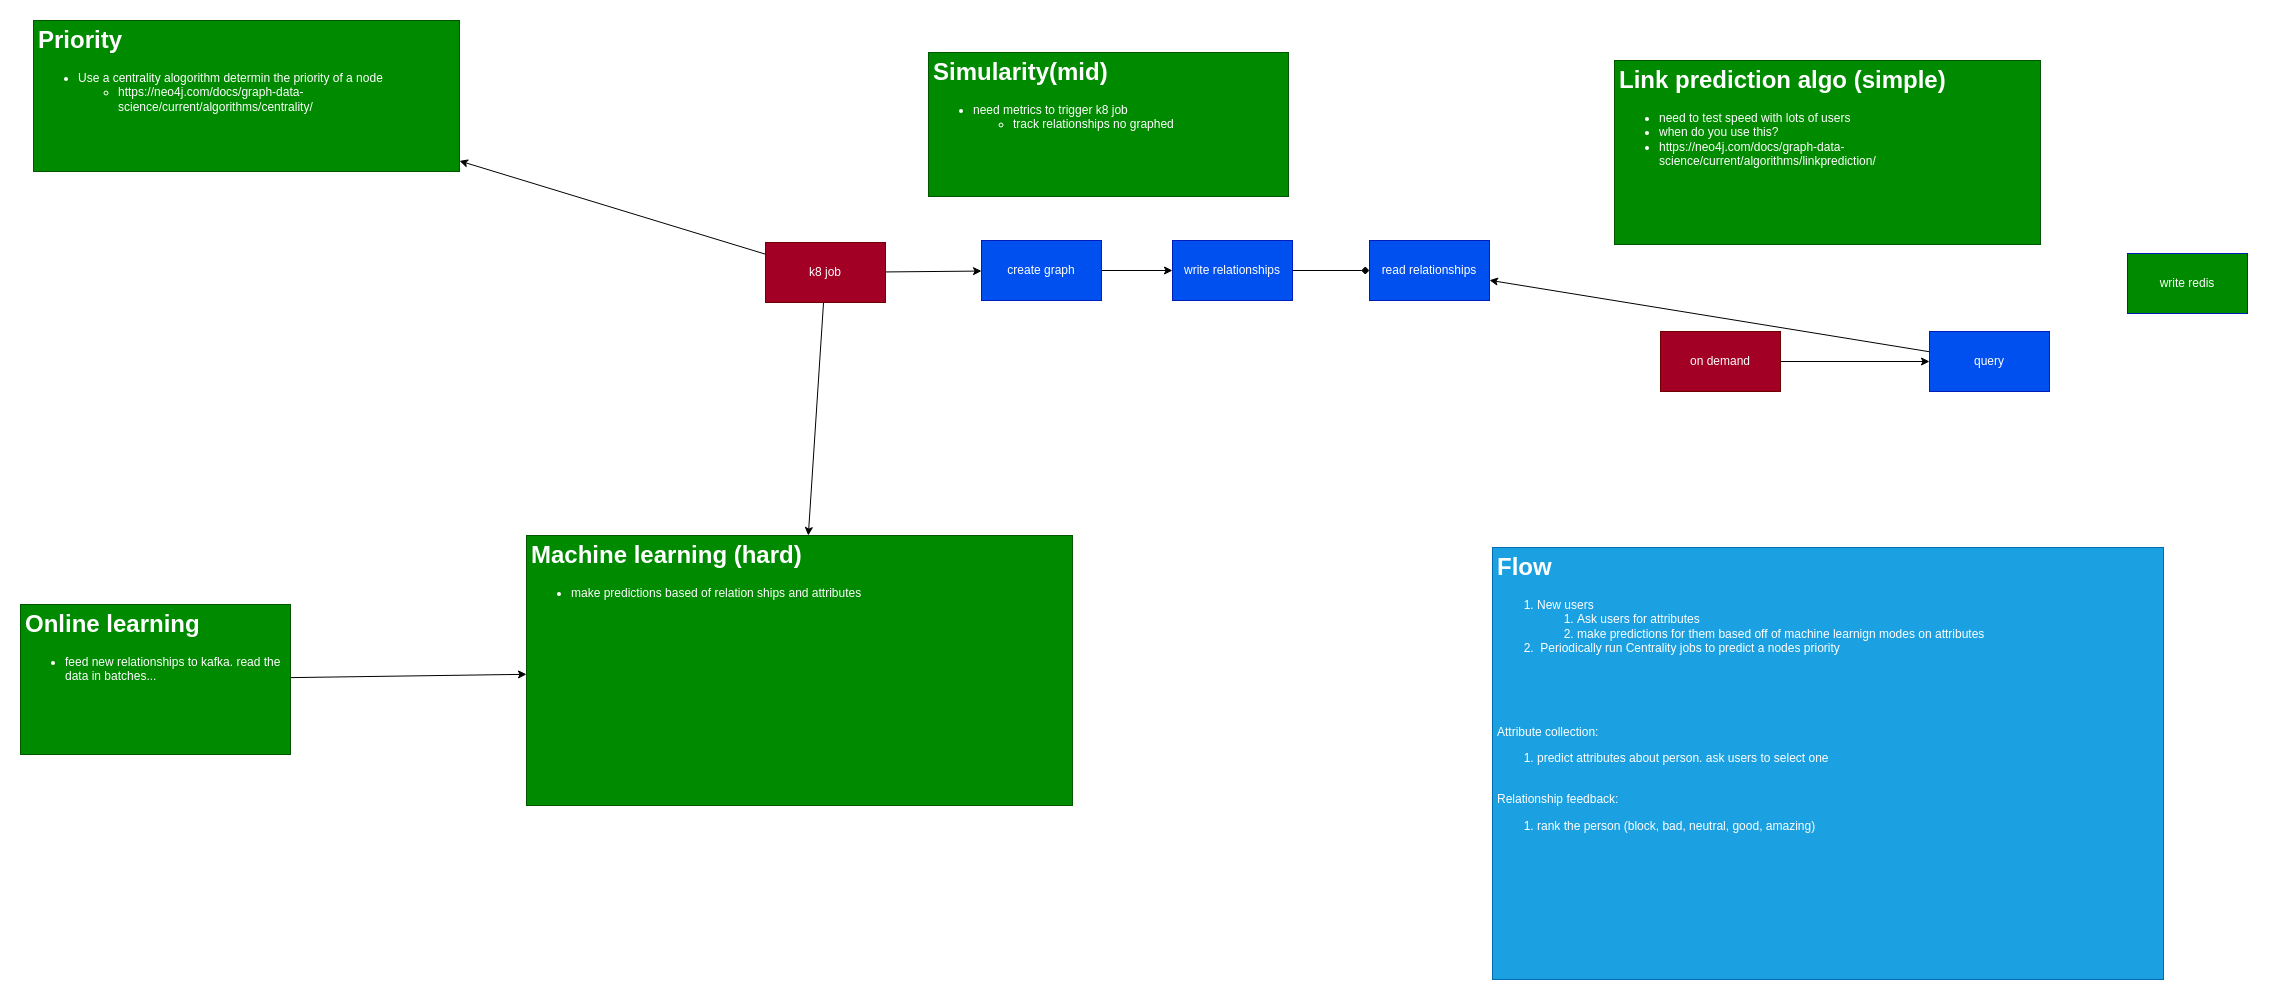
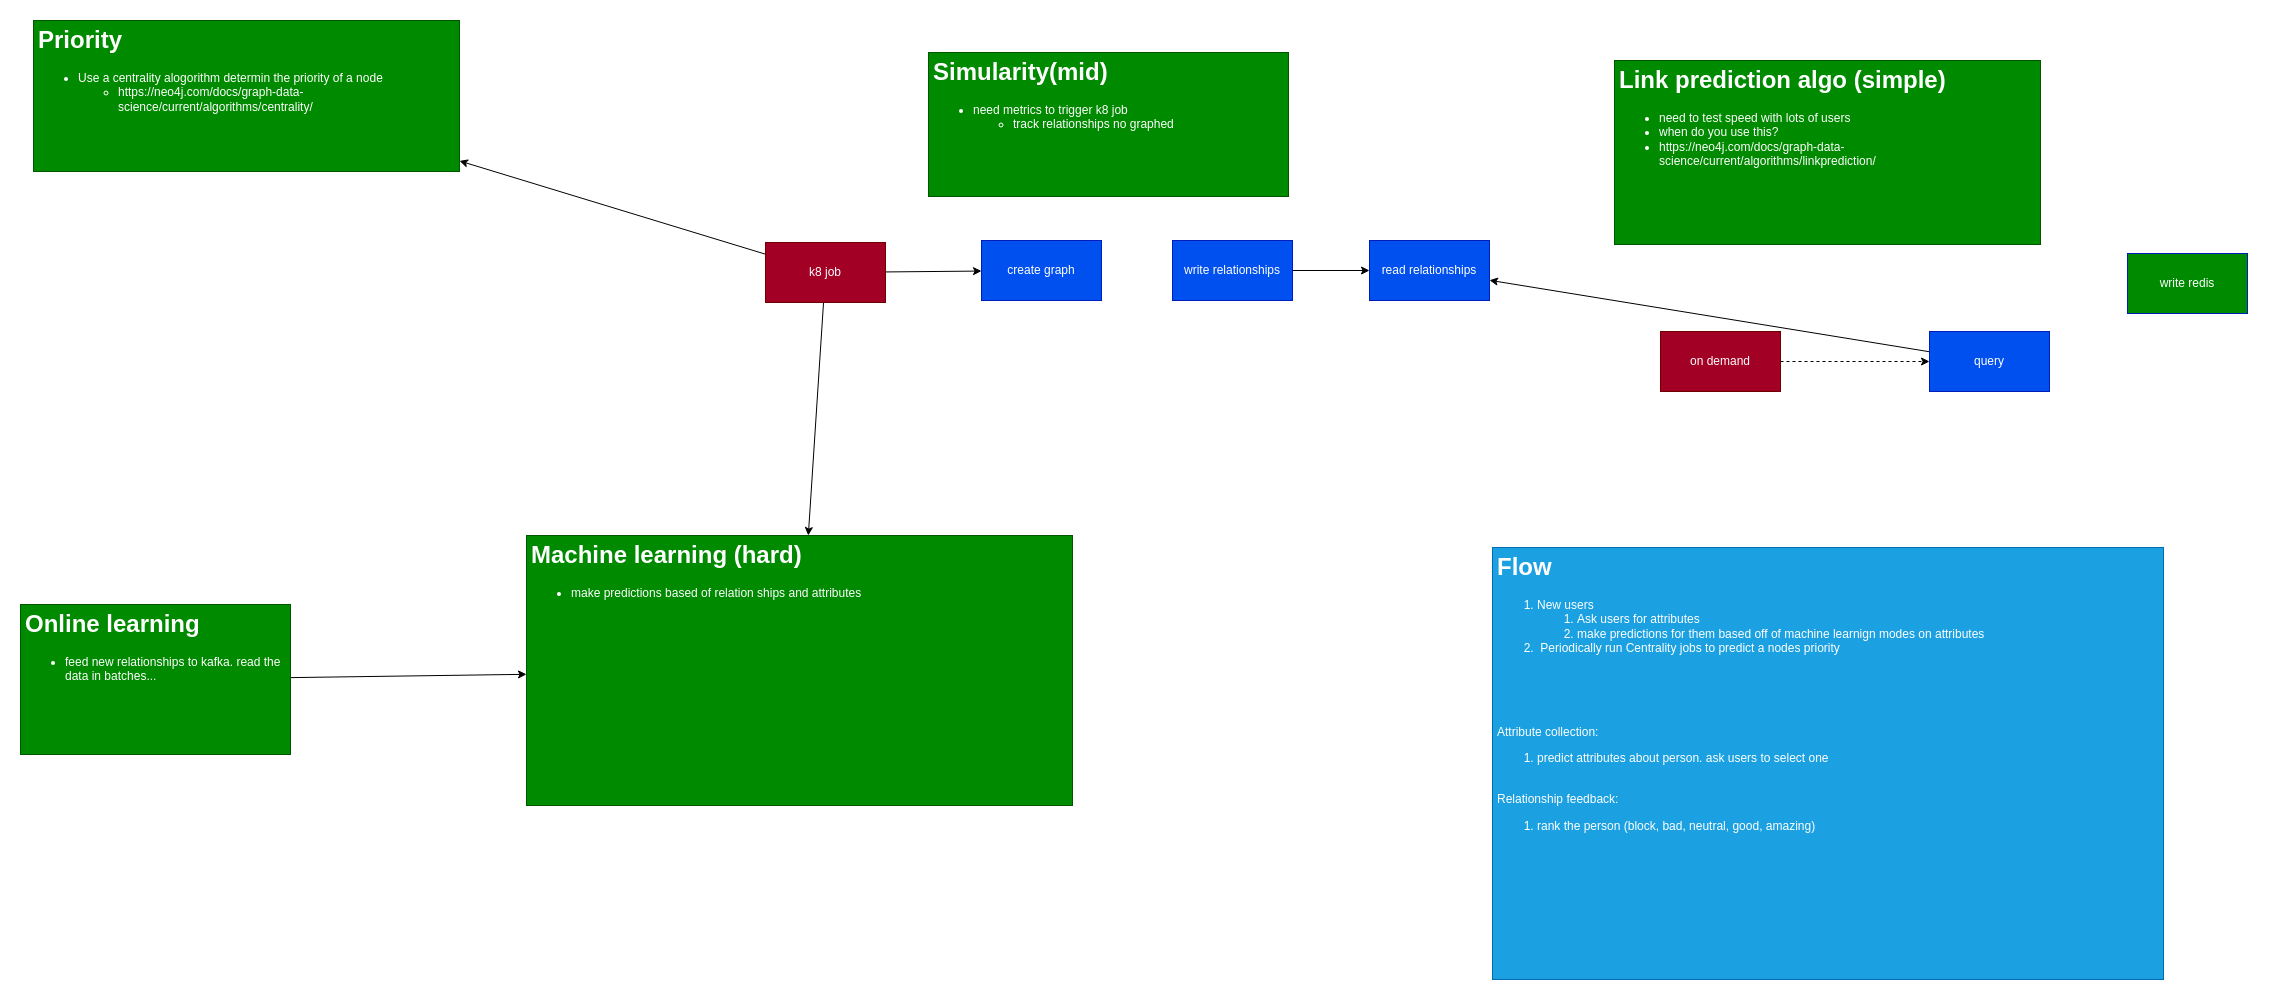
(1134, 271) -> none
(1361, 271) -> (1361, 271)
(1852, 362) -> (1852, 362)
